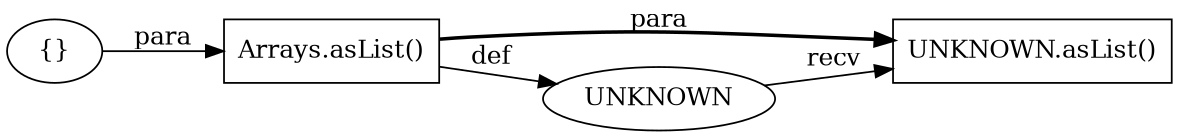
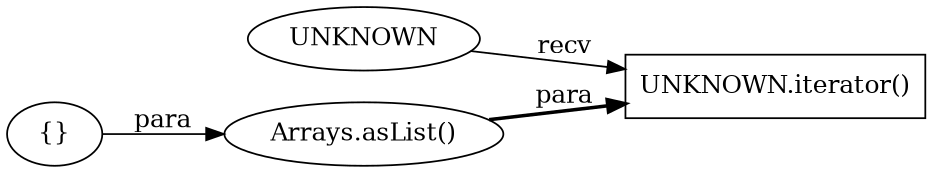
(332, 51) -> (364, 134)
(1032, 51) -> (775, 86)
(489, 74) -> none
